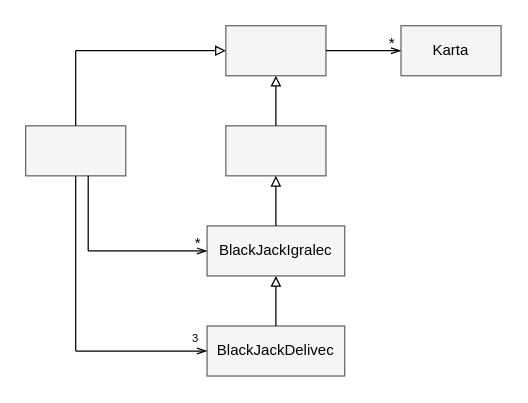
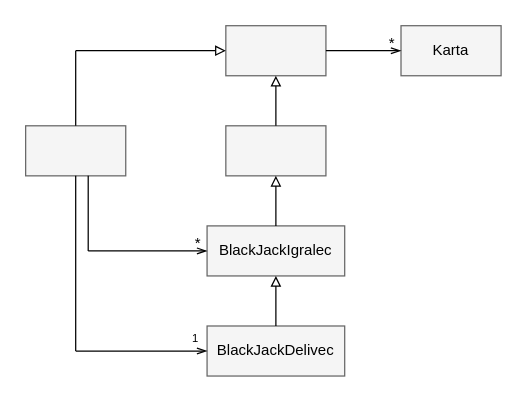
(196, 338) -> (196, 338)
